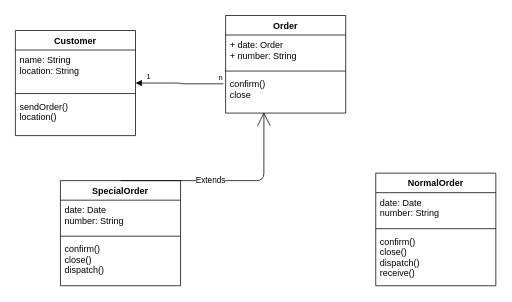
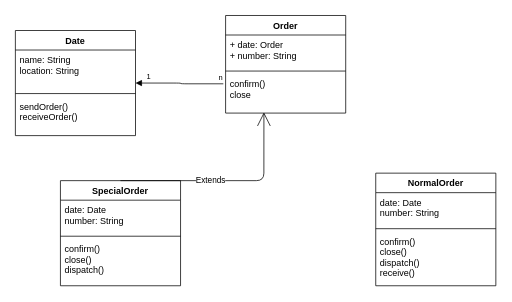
(75, 41) -> (75, 41)
(47, 107) -> (47, 107)
